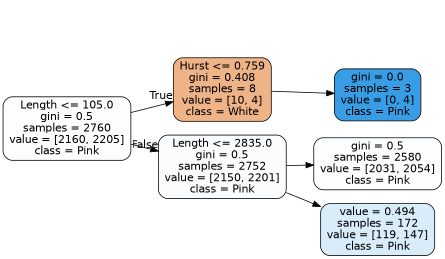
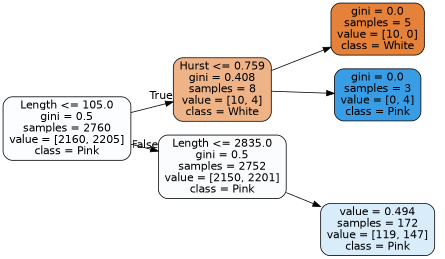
none -> (378, 29)
(378, 164) -> none
